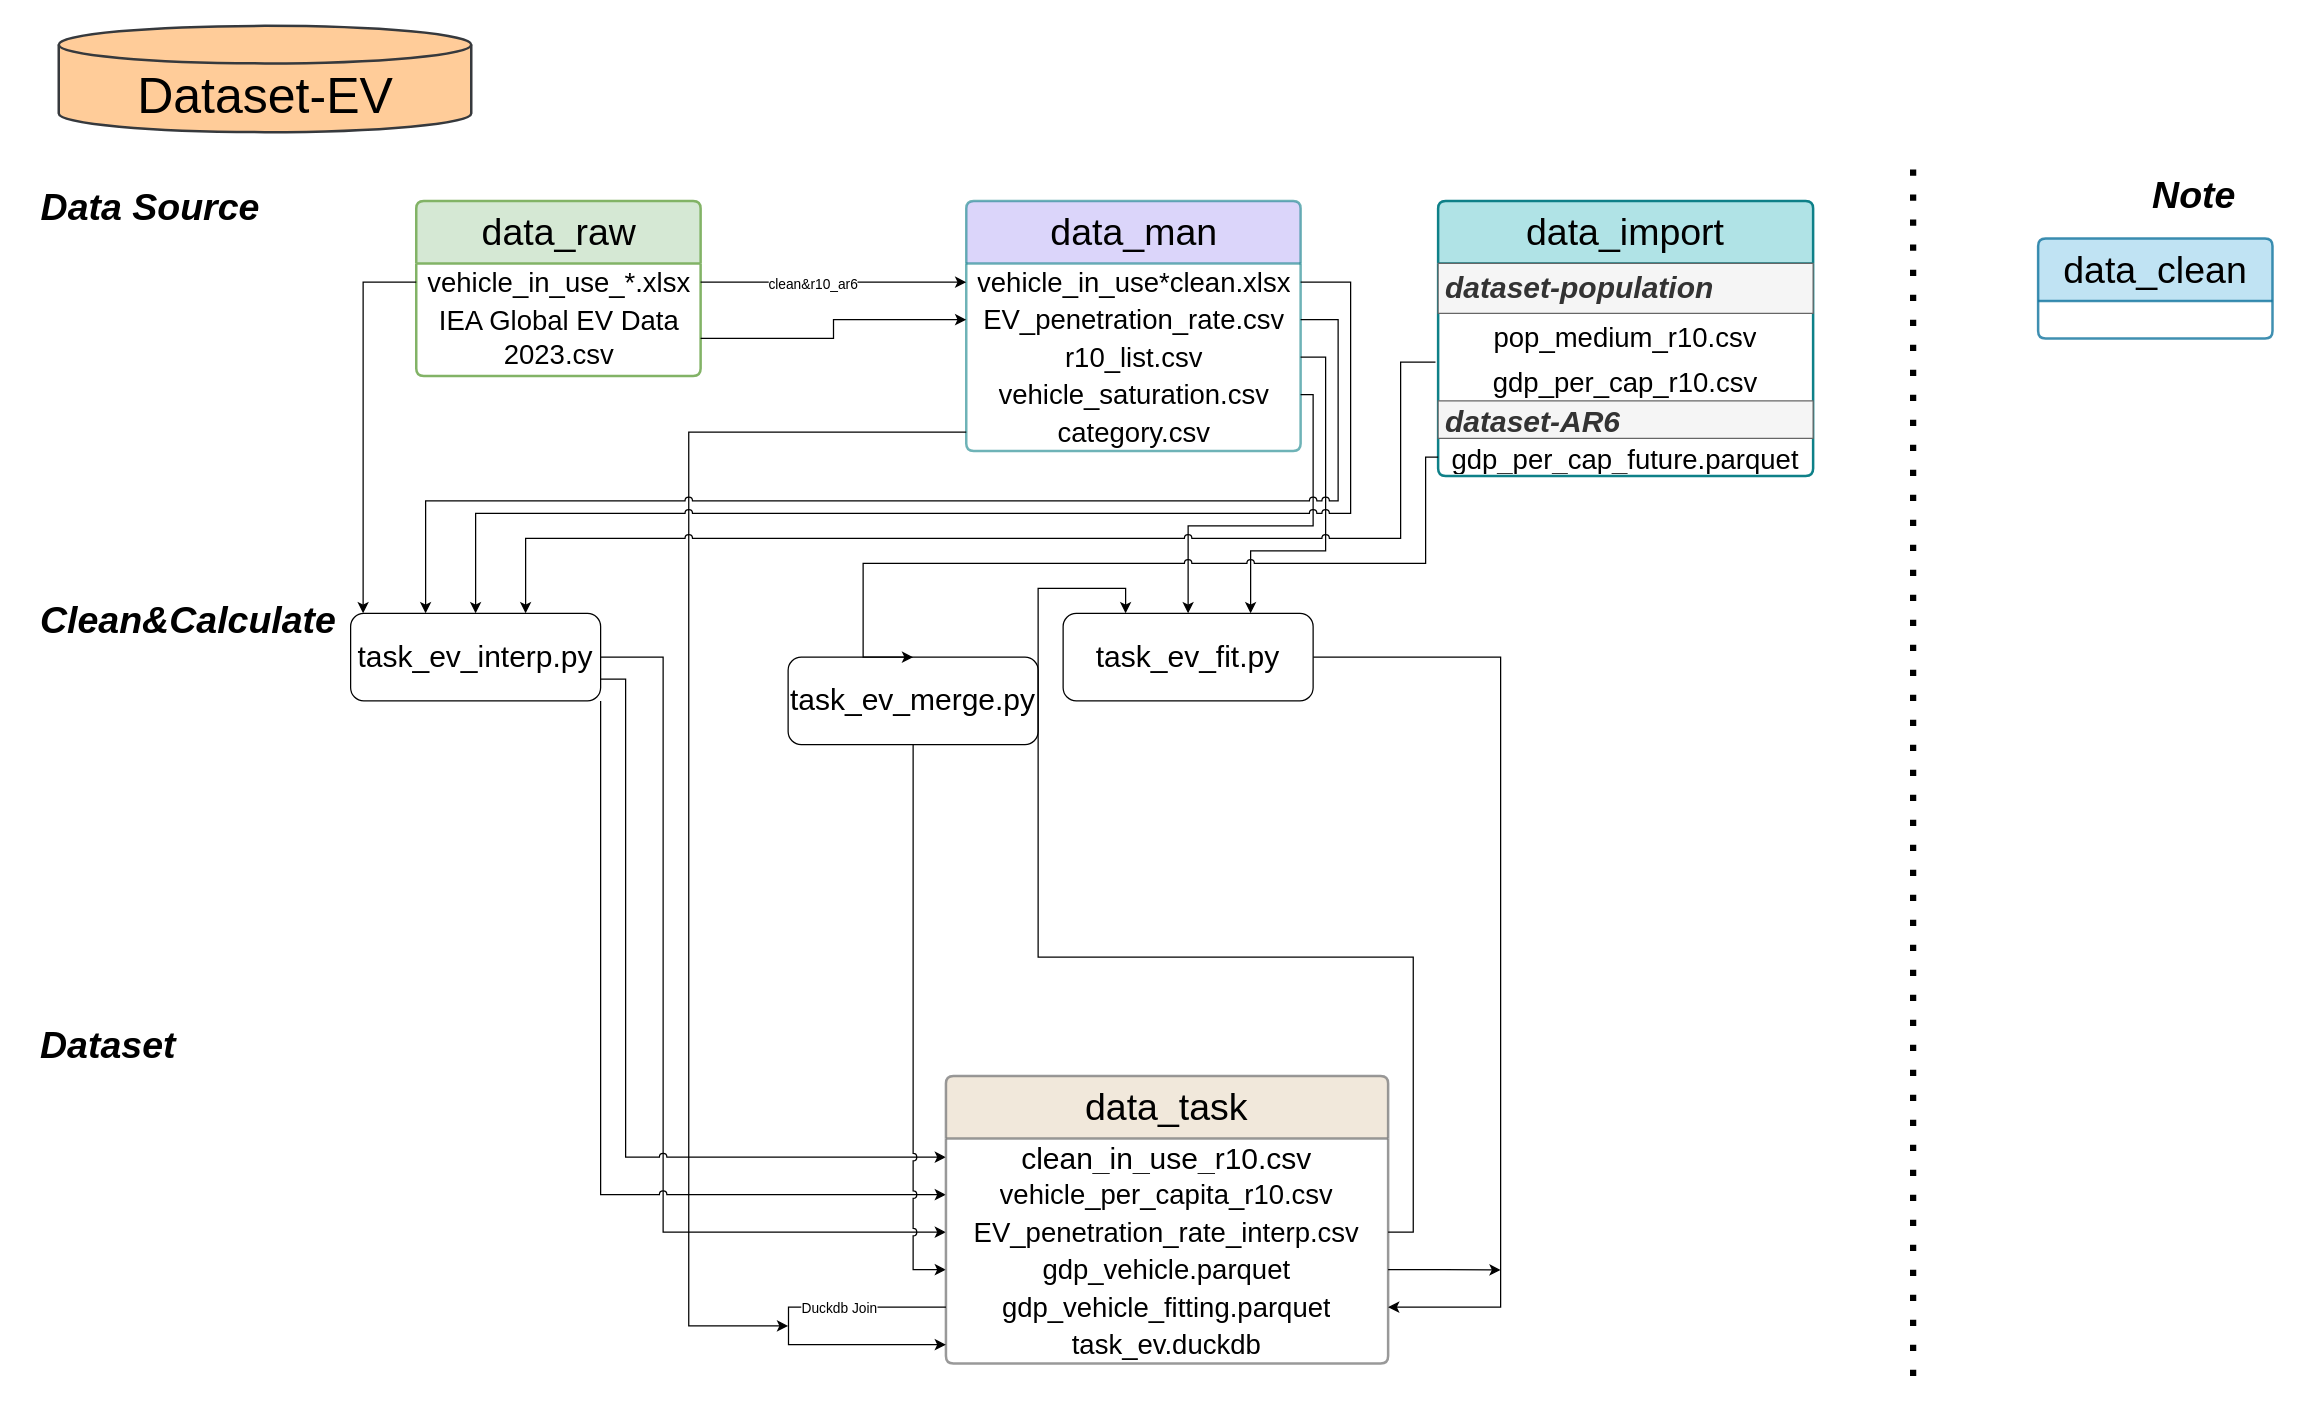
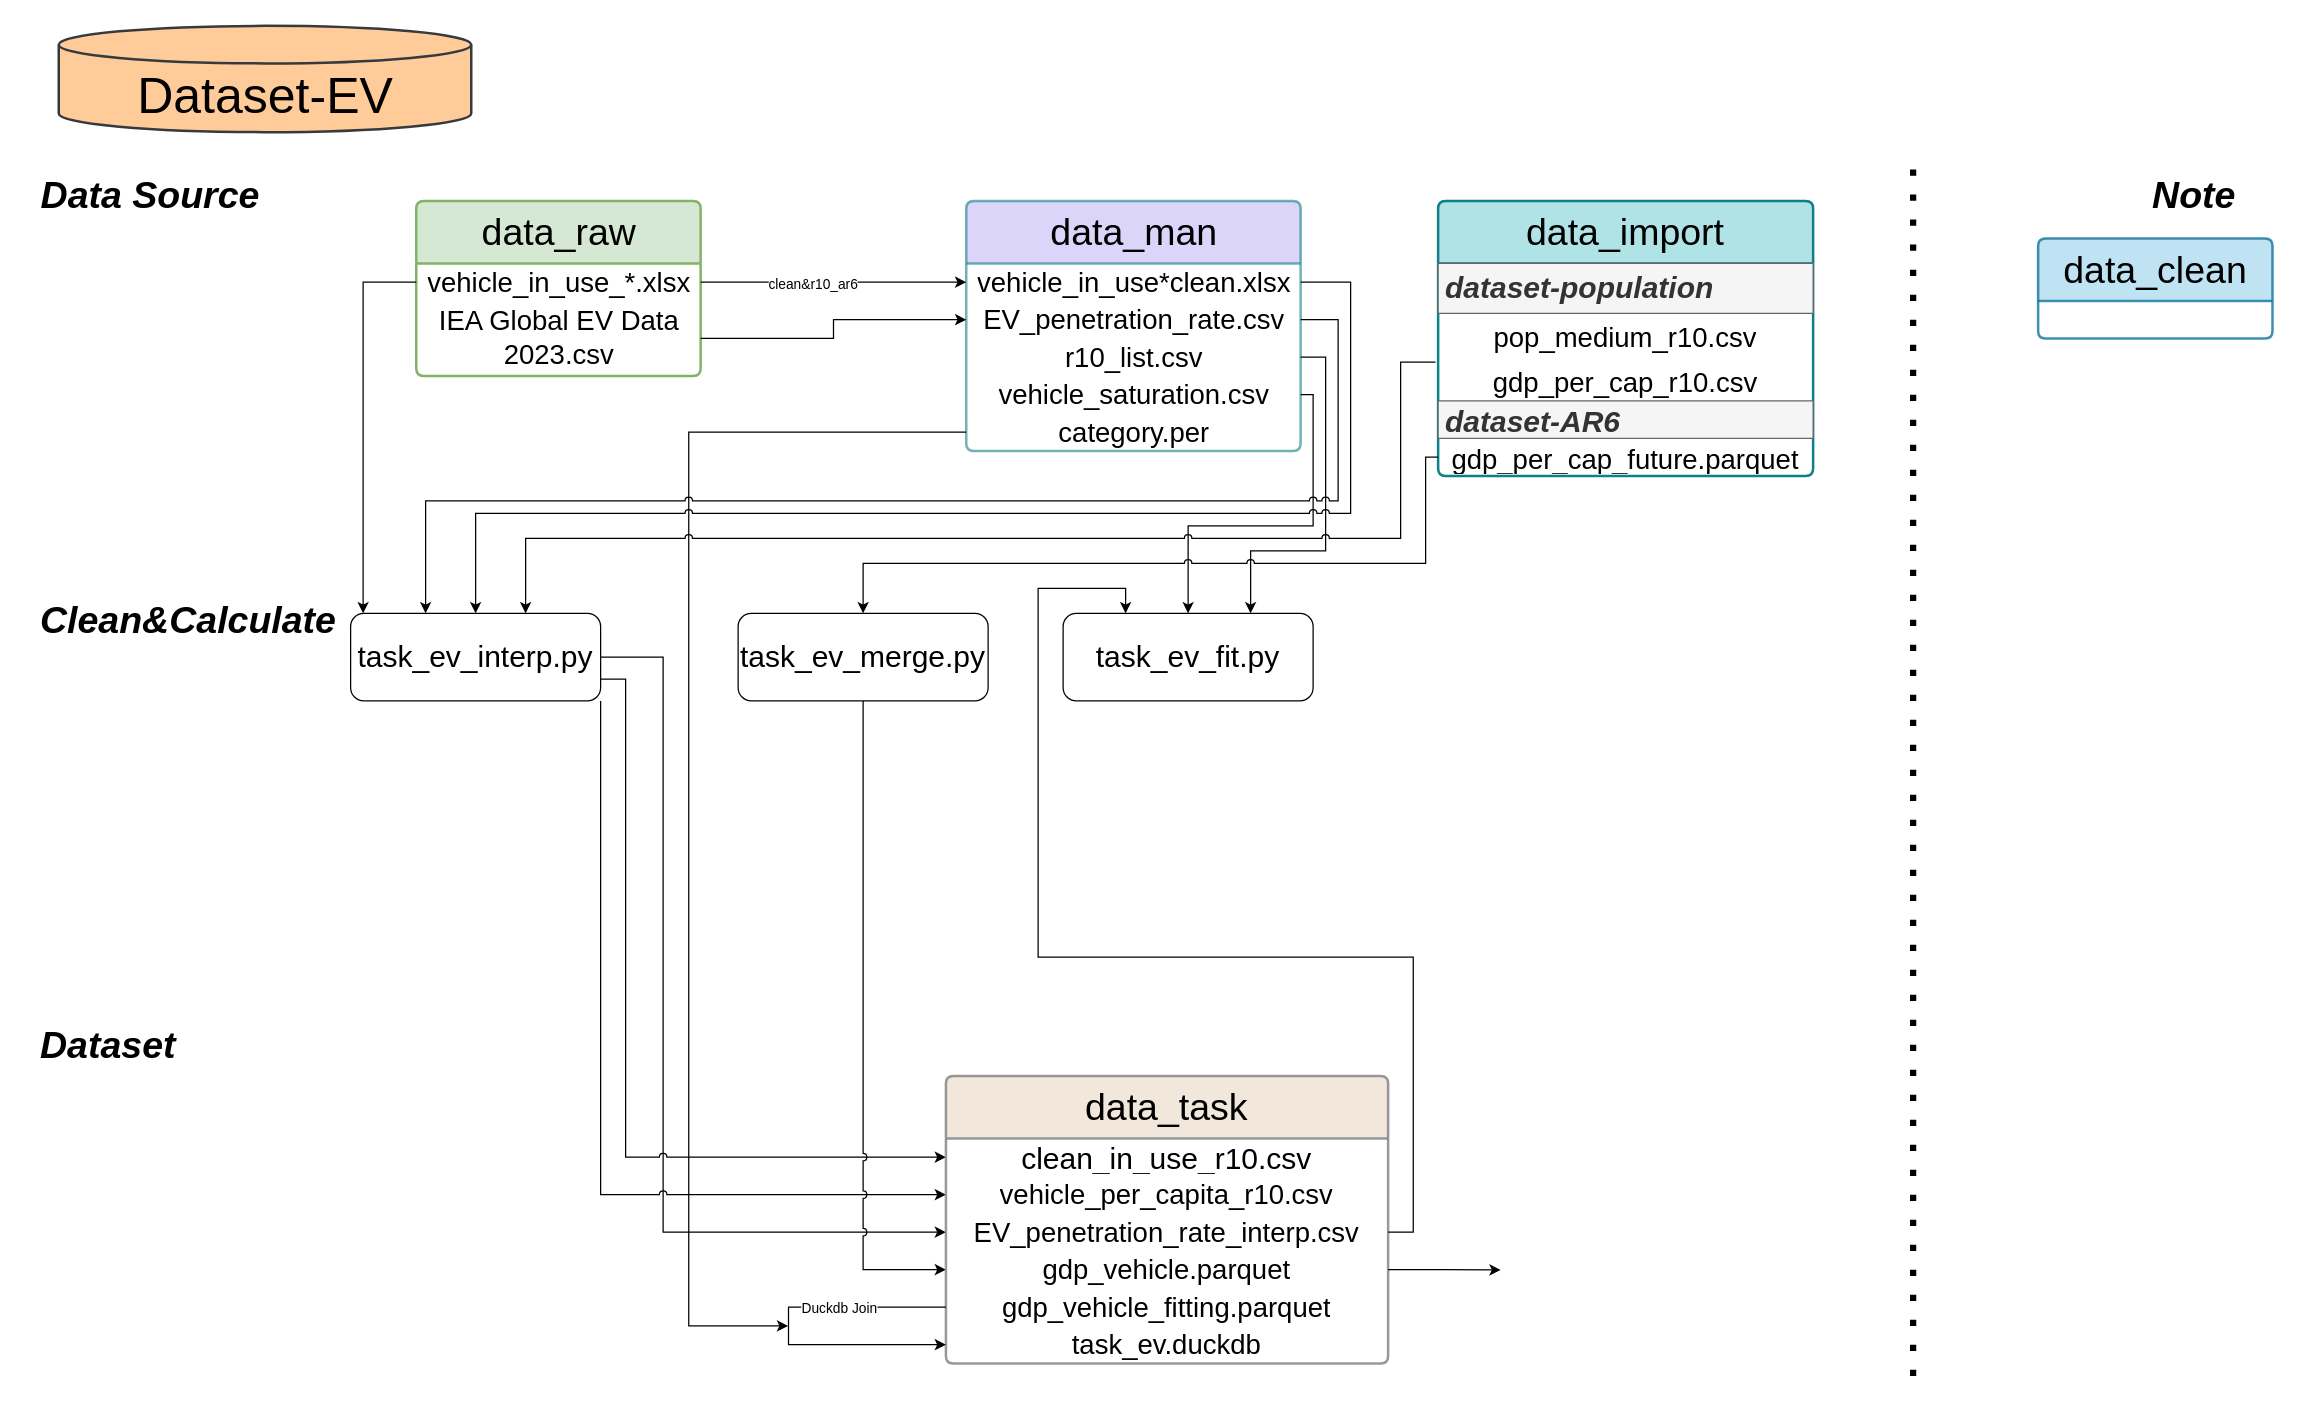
(151, 207) -> (151, 194)
(1134, 432) -> (1134, 432)
(913, 701) -> (863, 657)
(1501, 940) -> none
